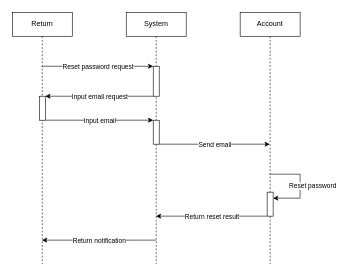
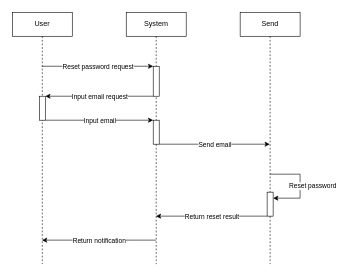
(42, 24) -> (42, 24)
(270, 24) -> (270, 24)
